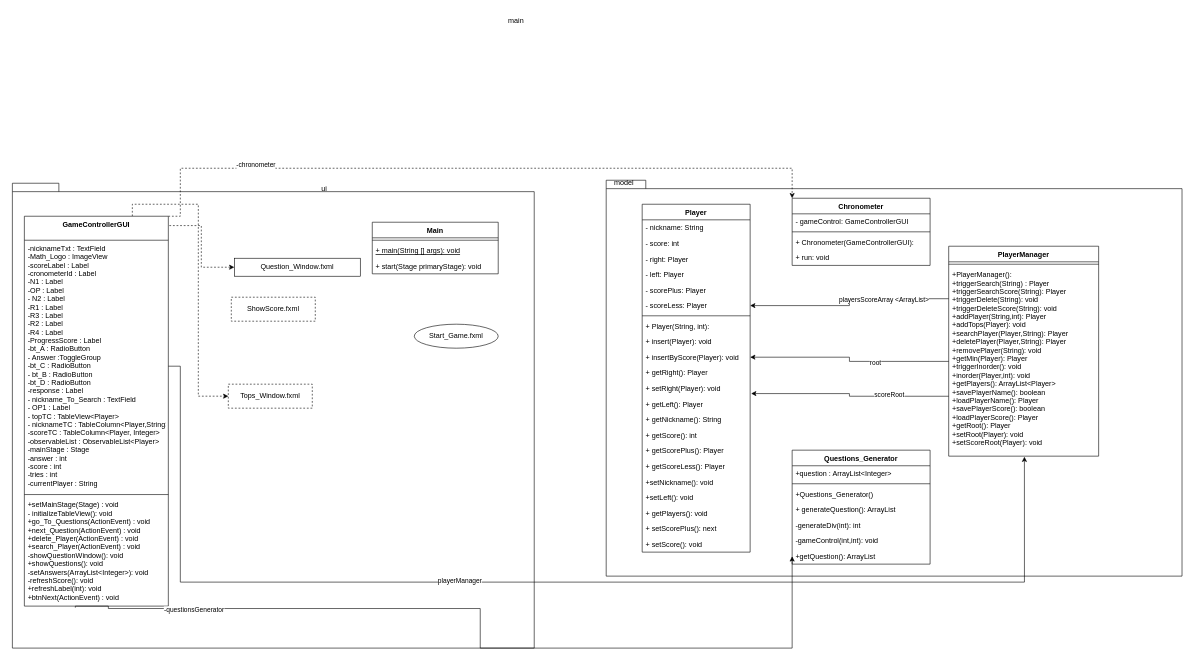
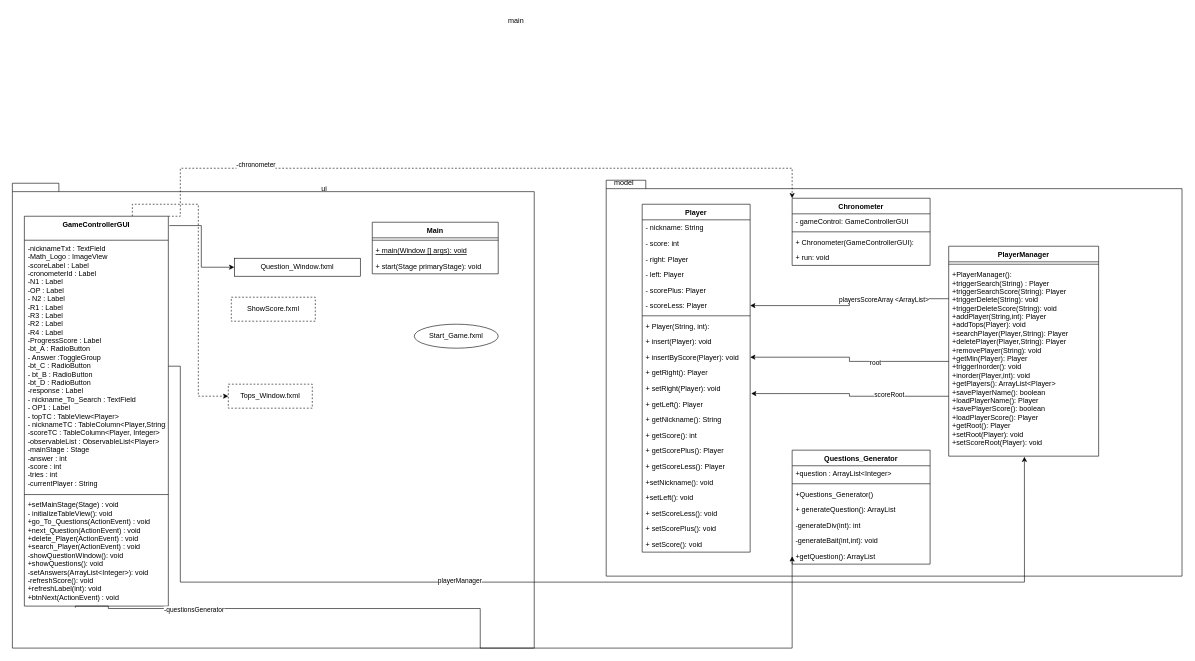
(201, 245) -> (201, 245)
(425, 251) -> (425, 251)
(681, 514) -> (686, 514)
(686, 529) -> (685, 529)
(843, 541) -> (845, 541)
